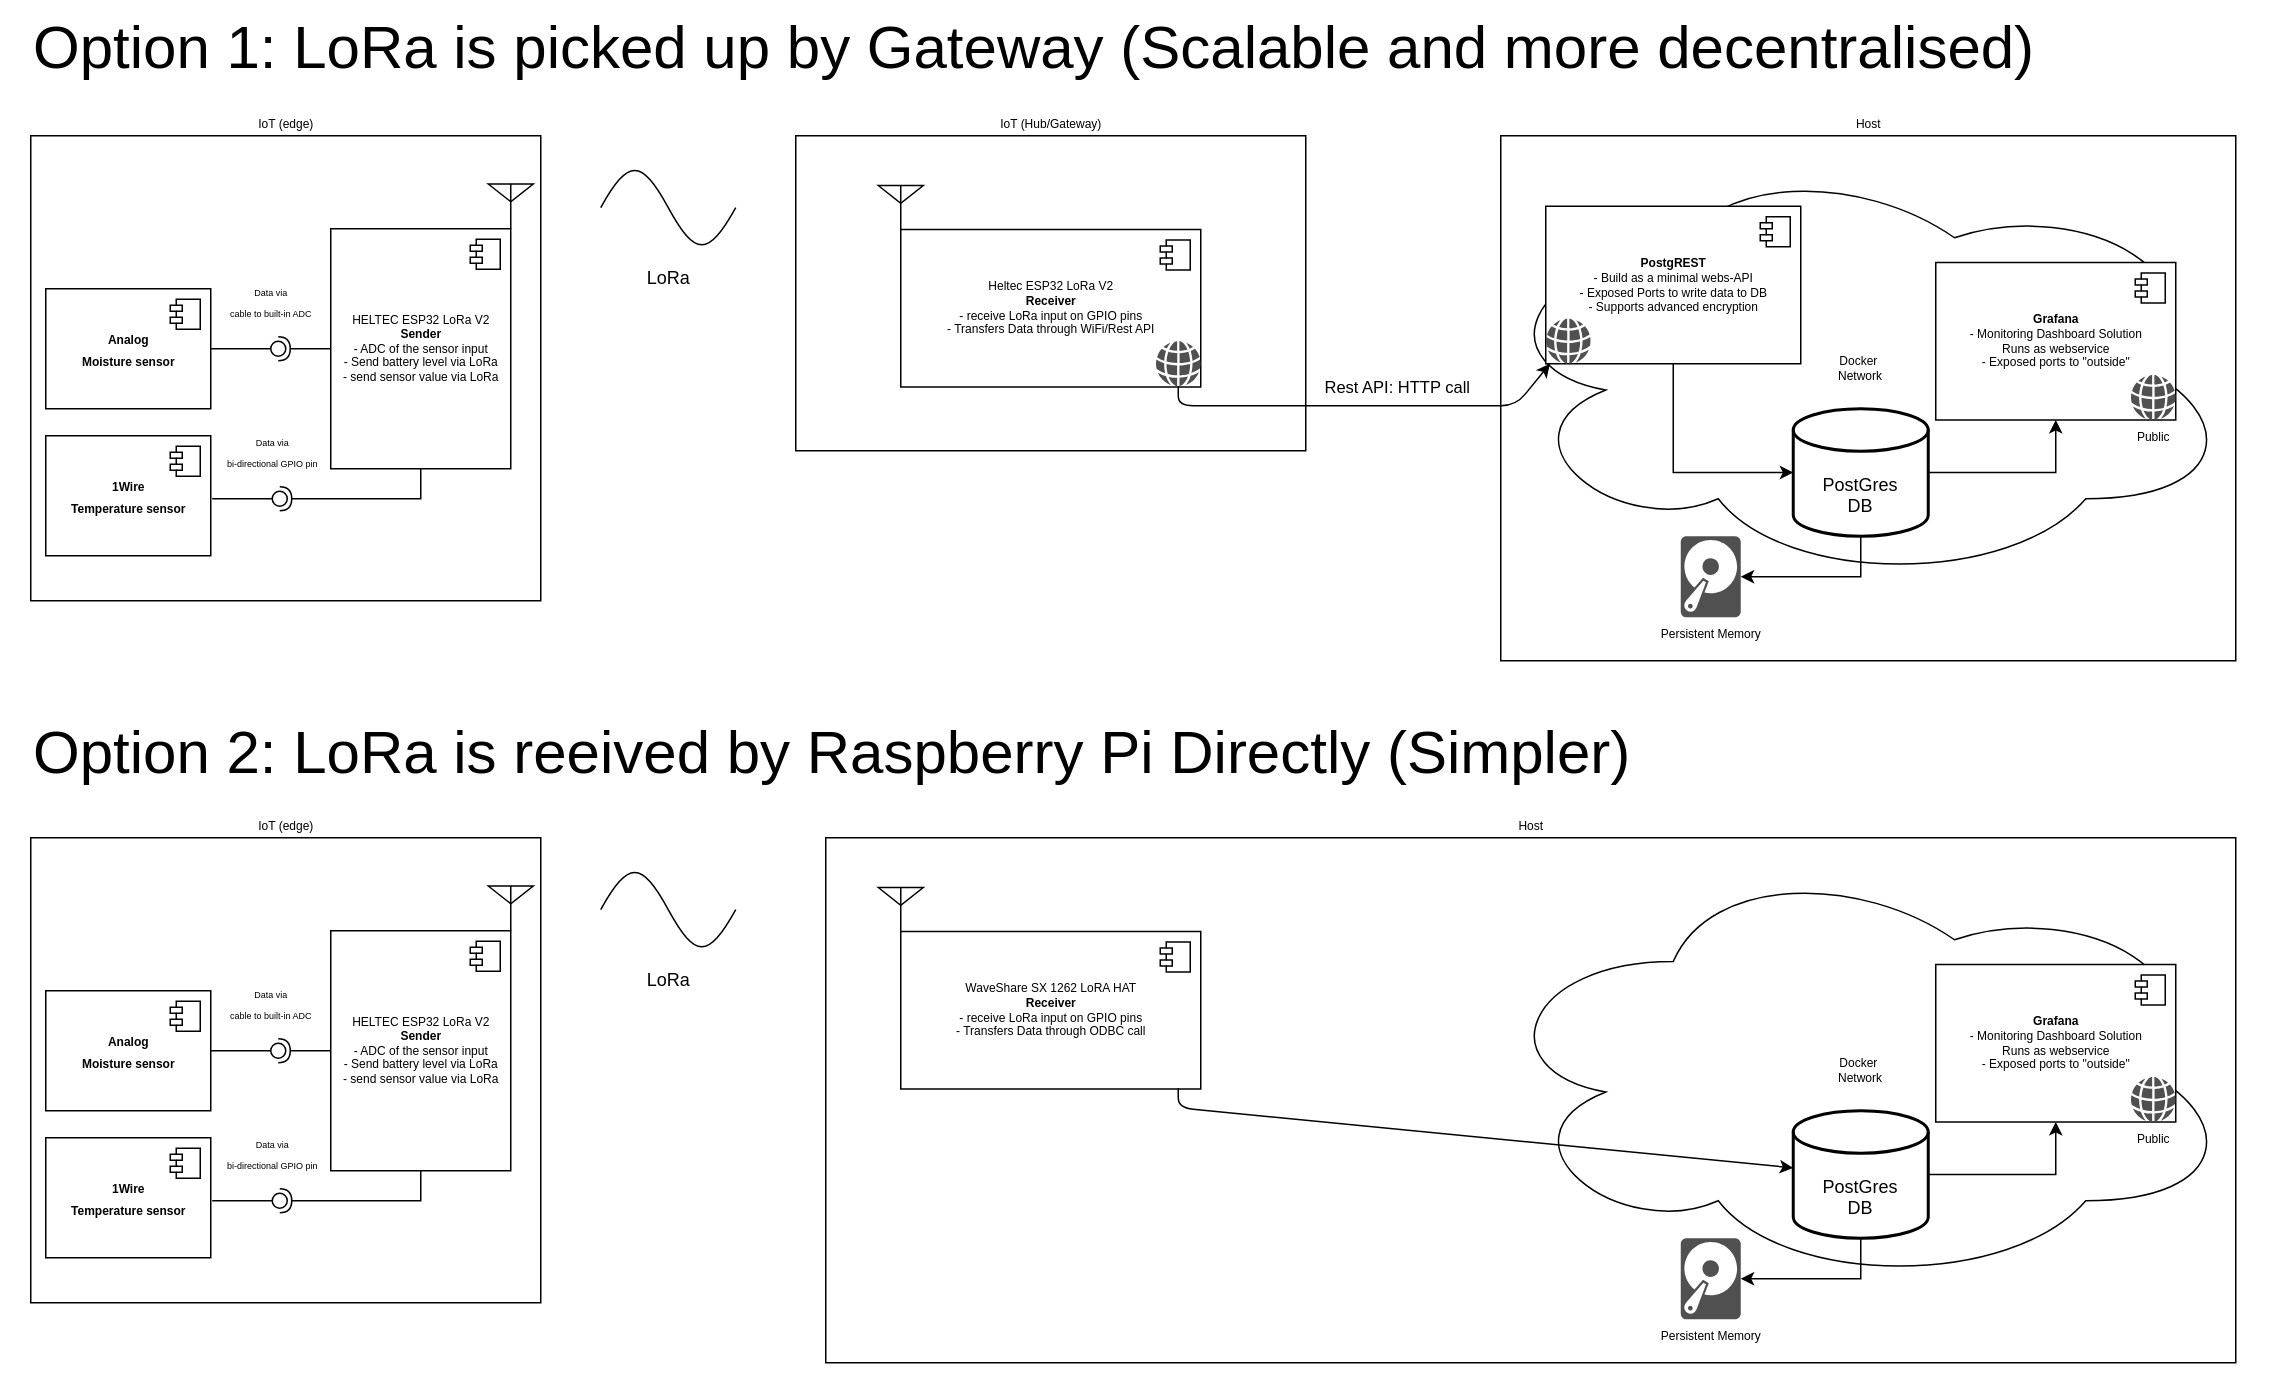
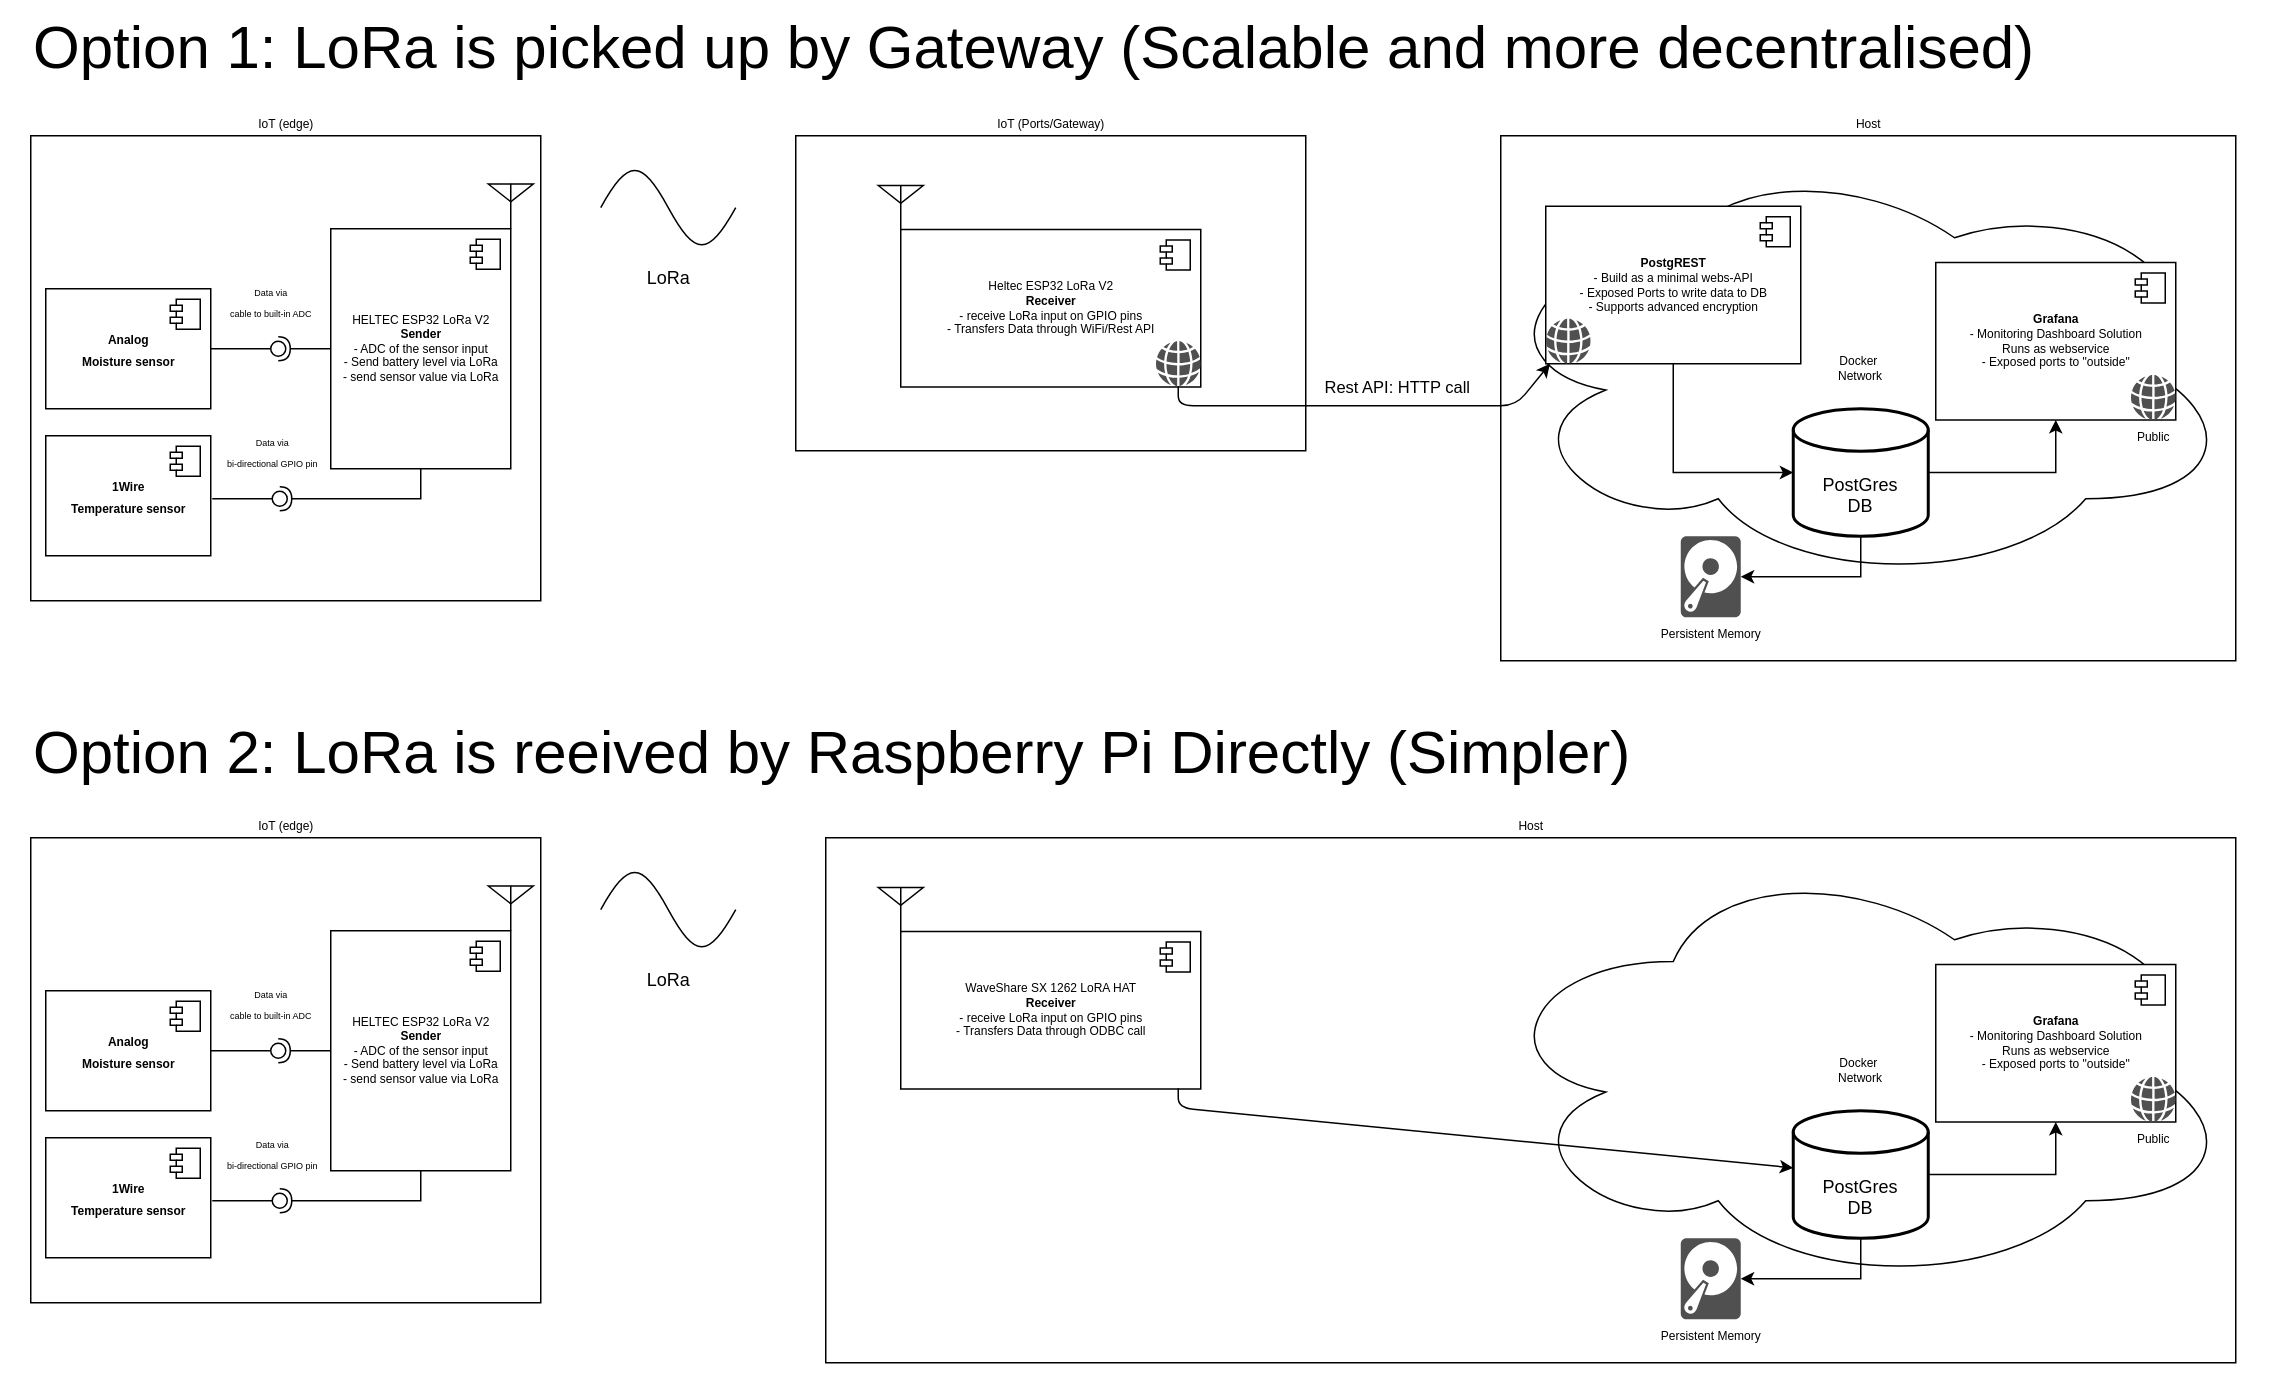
(1052, 124) -> (1052, 124)
